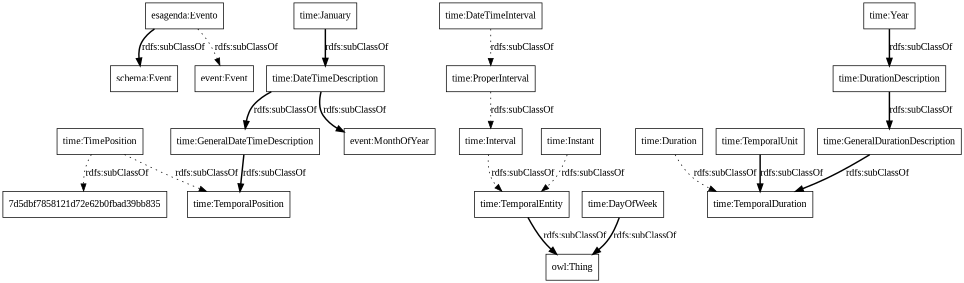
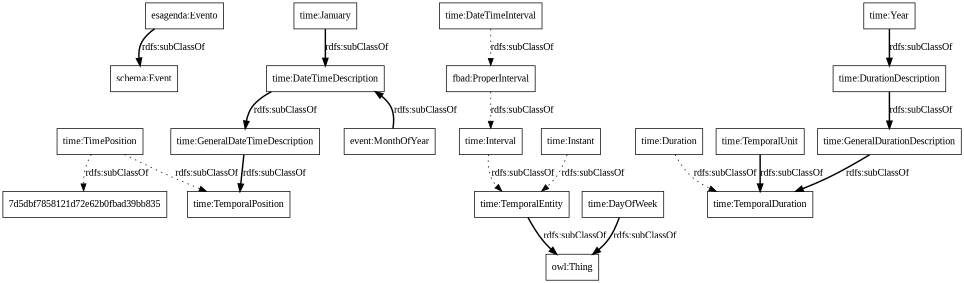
(224, 79) -> none
(491, 79) -> (491, 79)
(322, 113) -> (392, 110)
